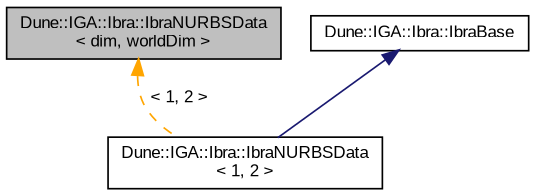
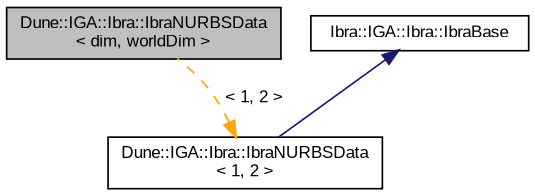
(420, 33) -> (420, 33)
(149, 113) -> (207, 87)
